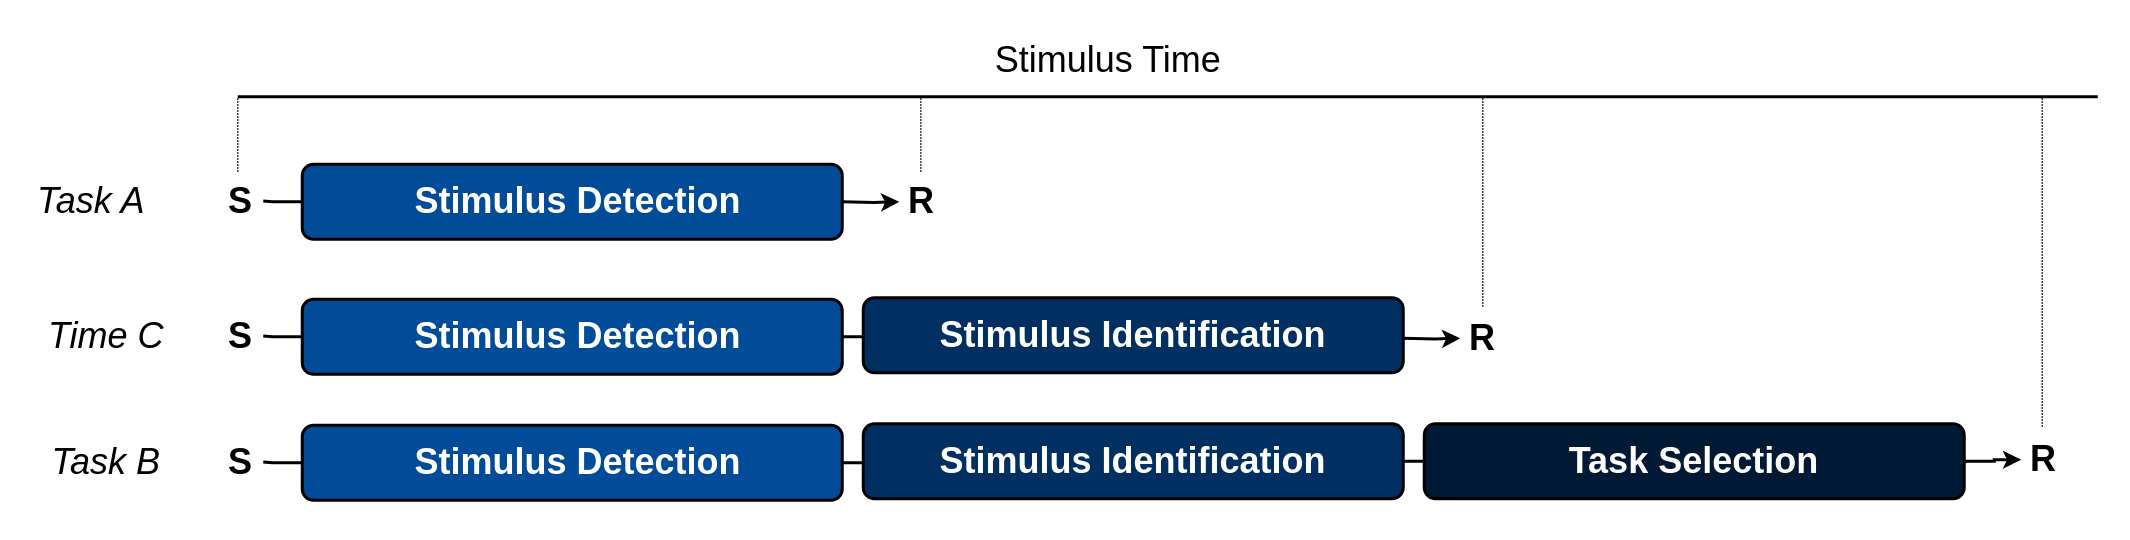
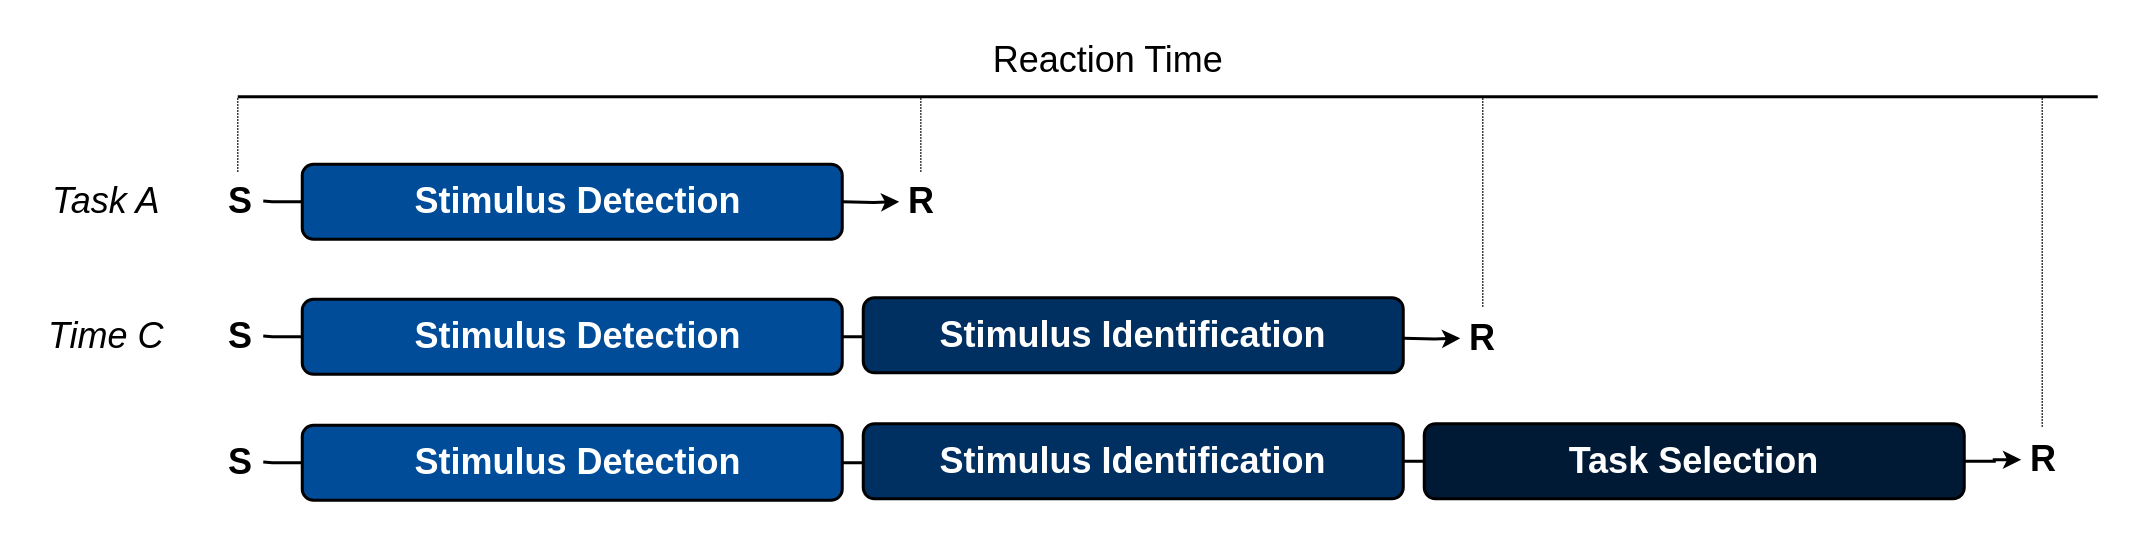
(1109, 61) -> (1109, 61)
(91, 202) -> (106, 202)
(106, 463) -> none
